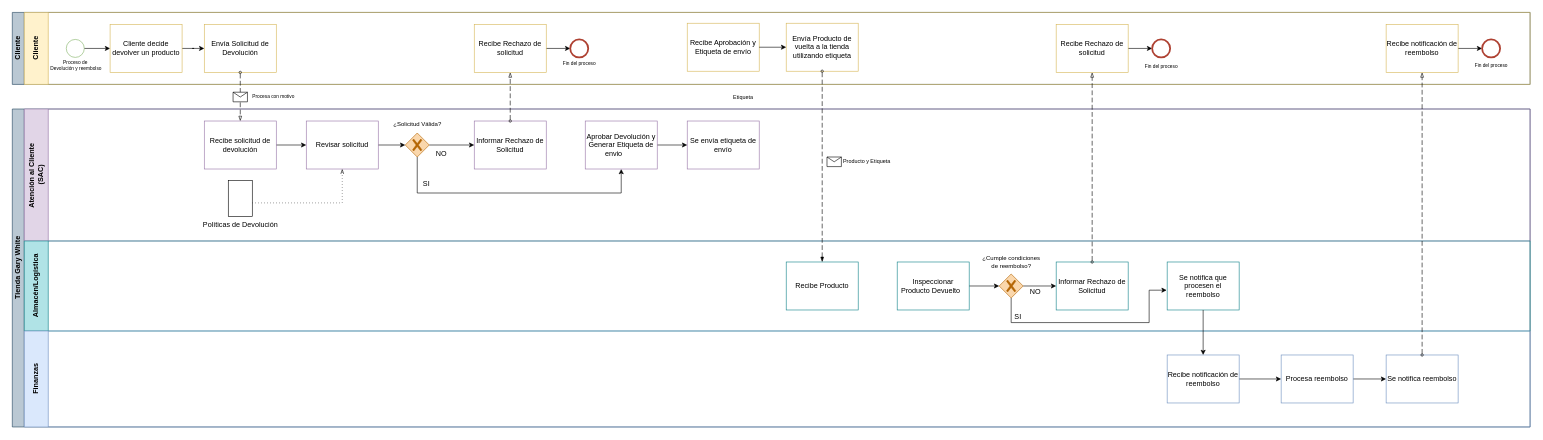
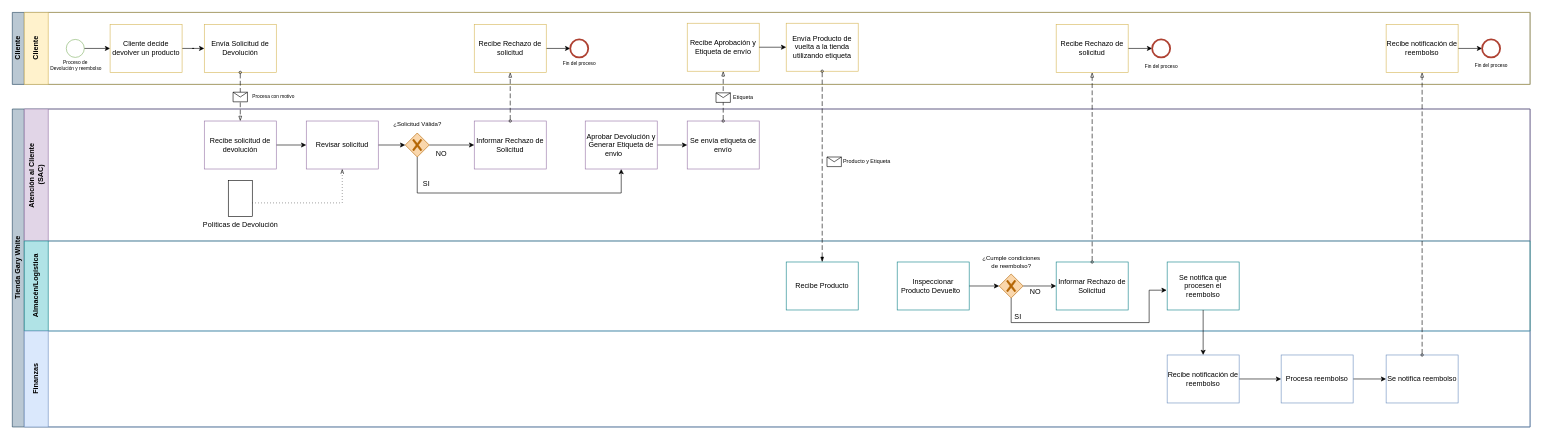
none -> (723, 98)
